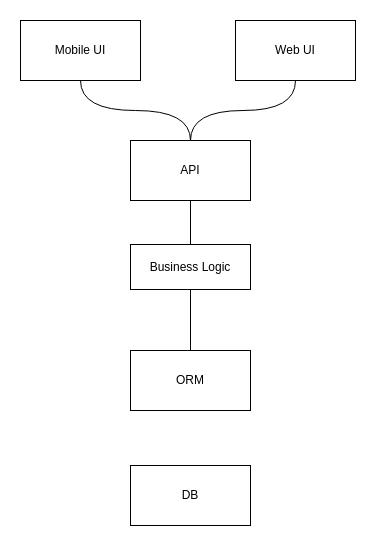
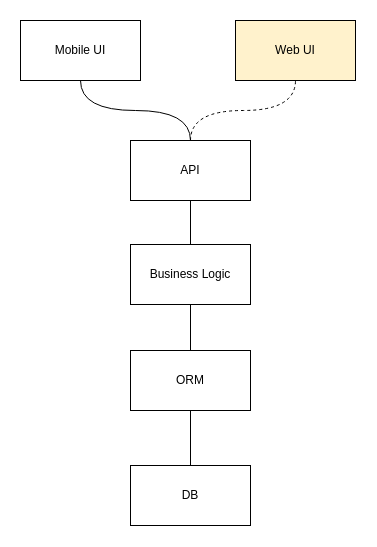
(296, 51) -> (296, 51)
(243, 111) -> (243, 111)
(191, 267) -> (191, 275)
none -> (191, 438)
